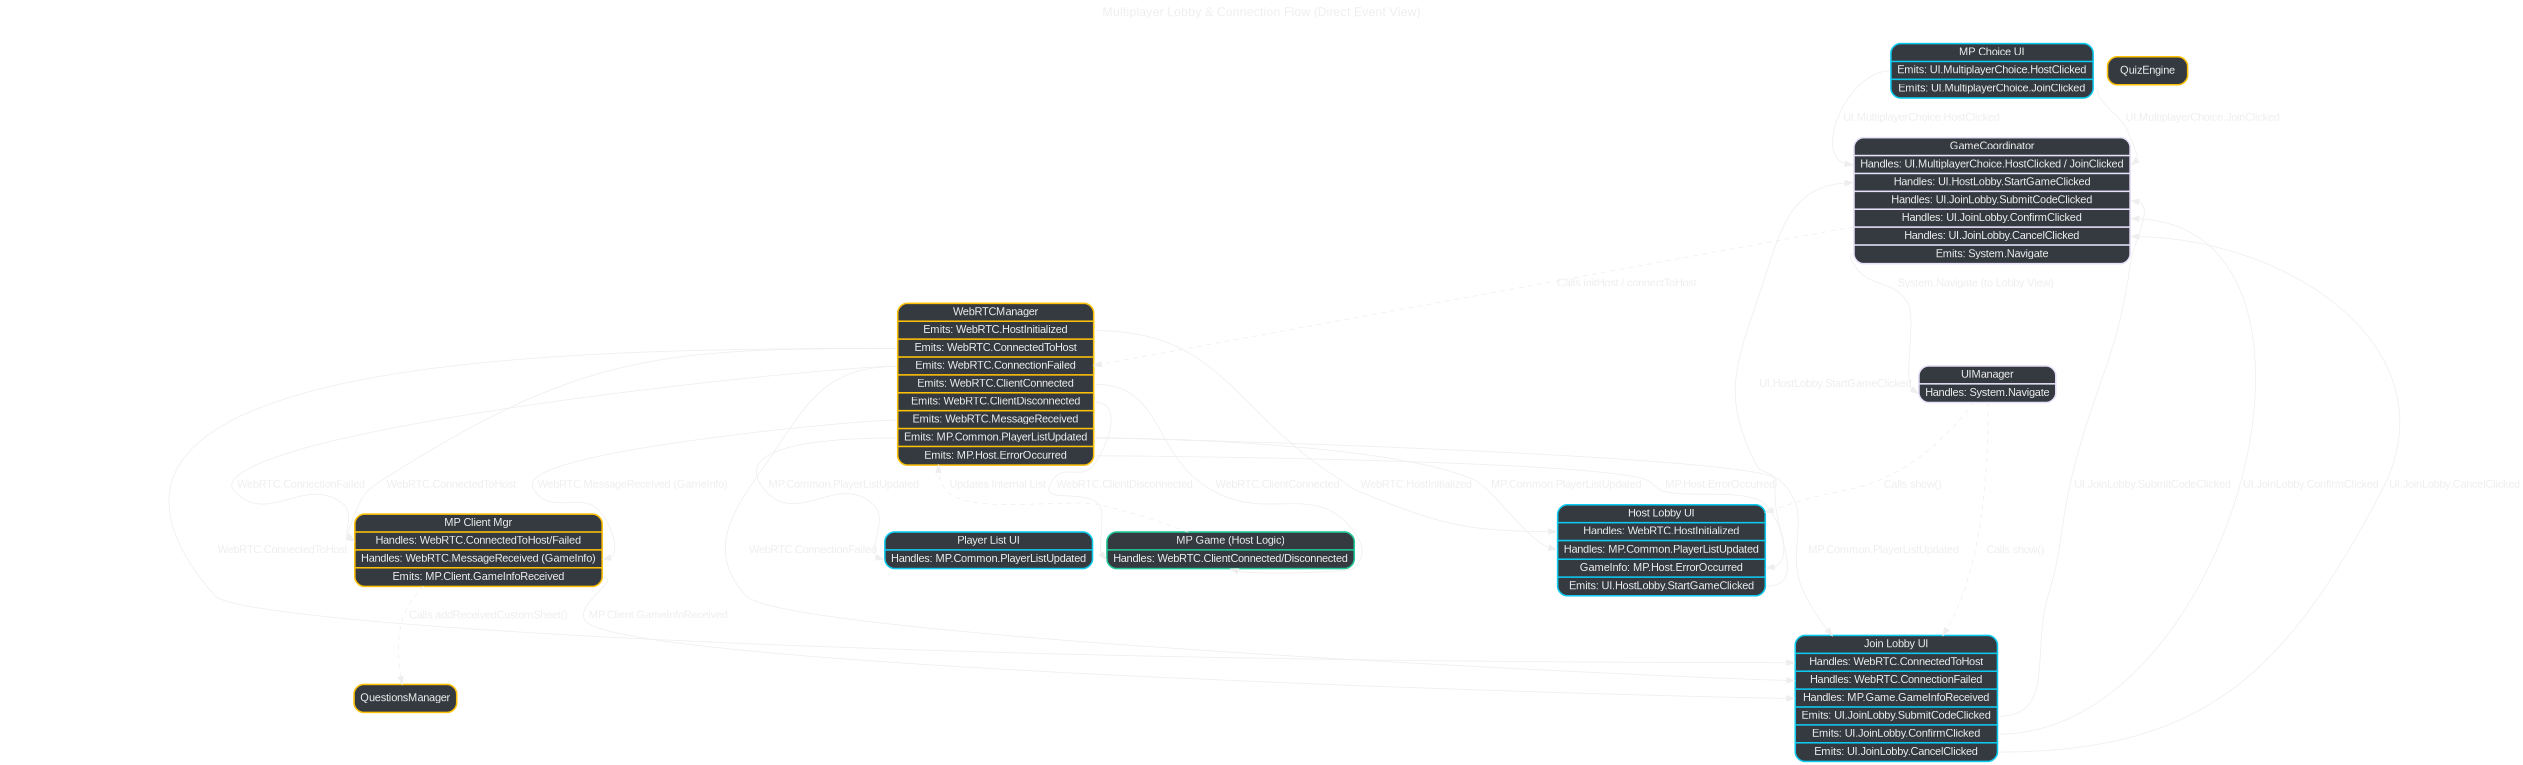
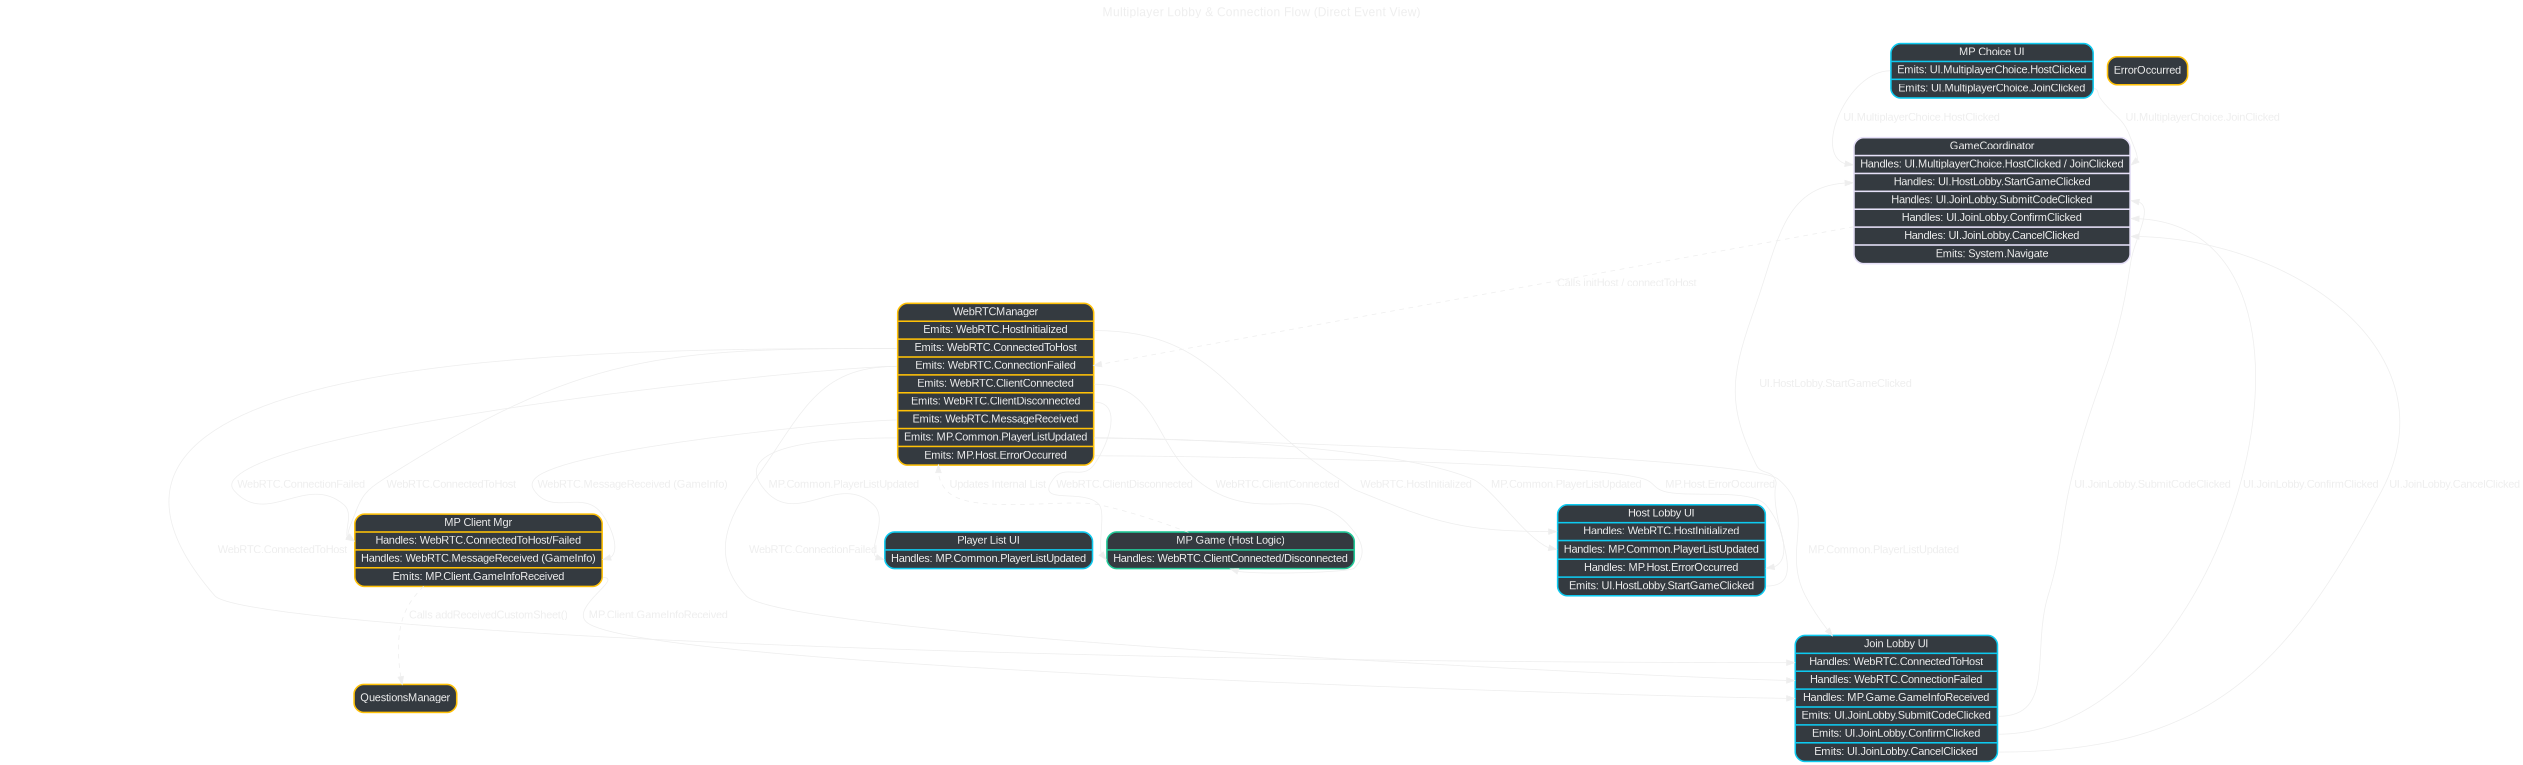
(2148, 71) -> (2148, 71)
(1987, 384) -> none
(1661, 568) -> (1661, 568)
